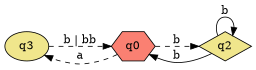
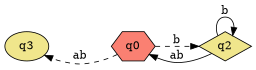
(76, 46) -> none
(80, 56) -> (80, 56)
(177, 56) -> (177, 56)
